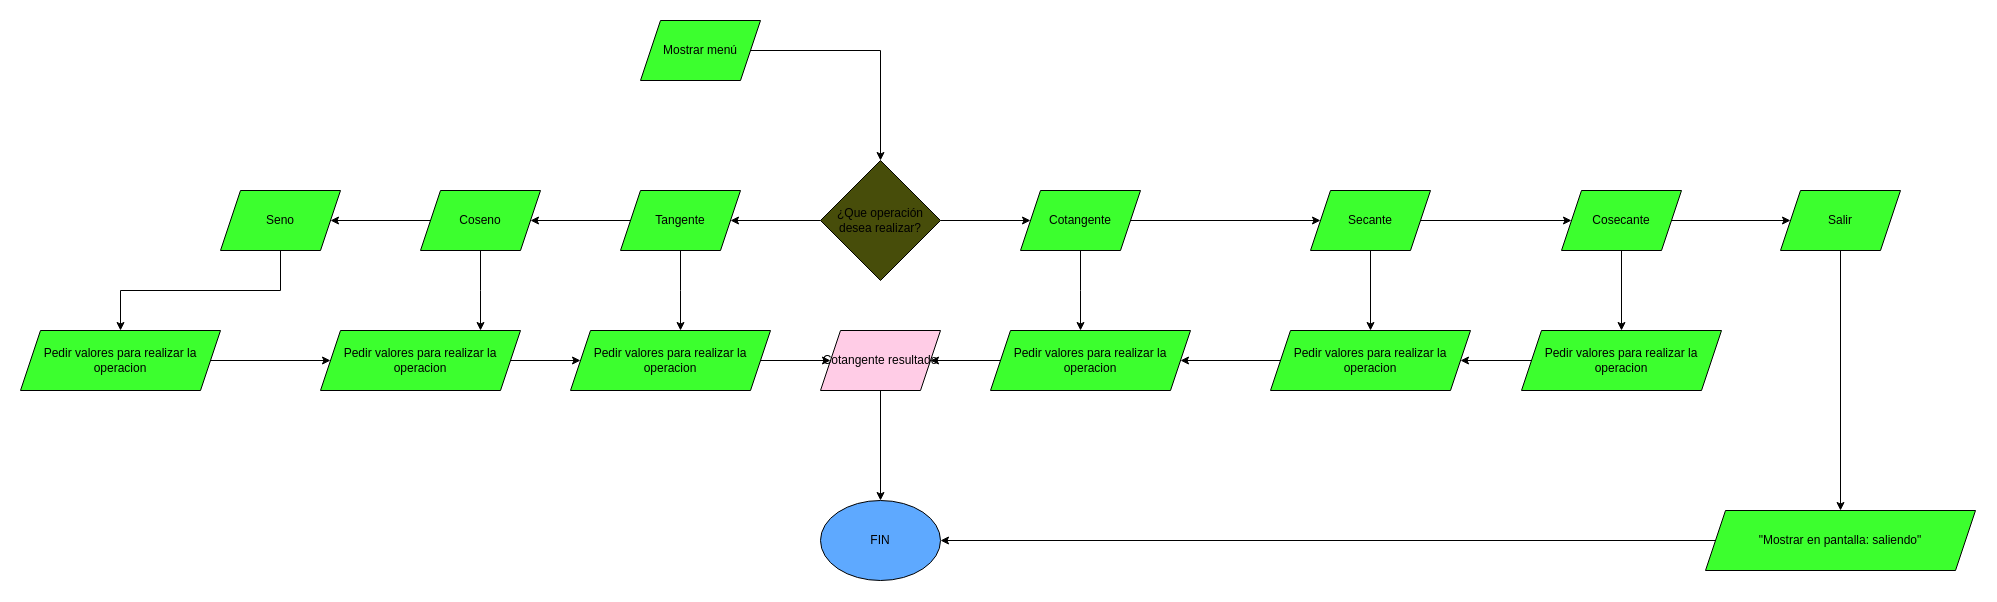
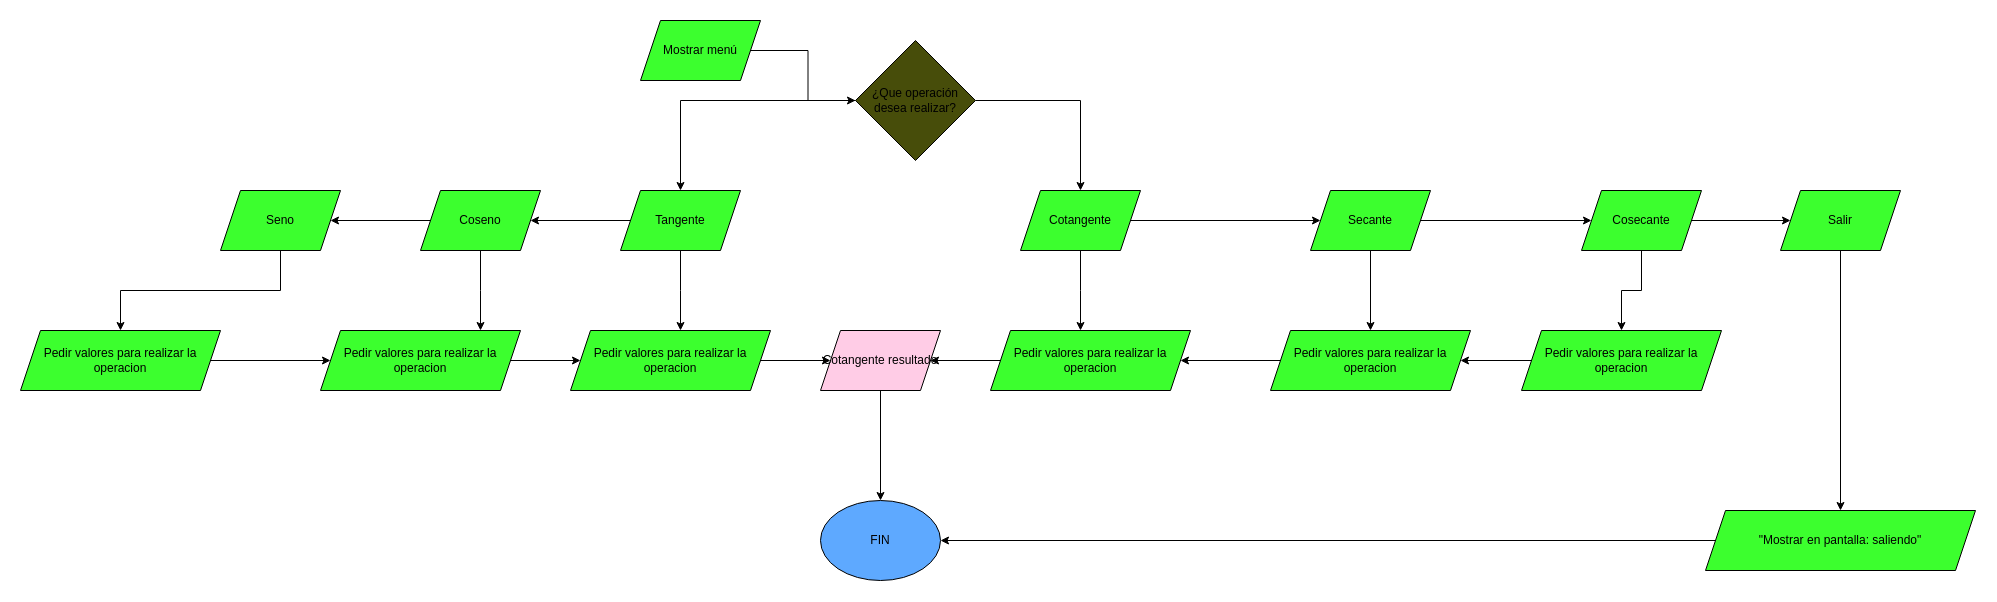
(881, 221) -> (916, 101)
(1622, 221) -> (1642, 221)
